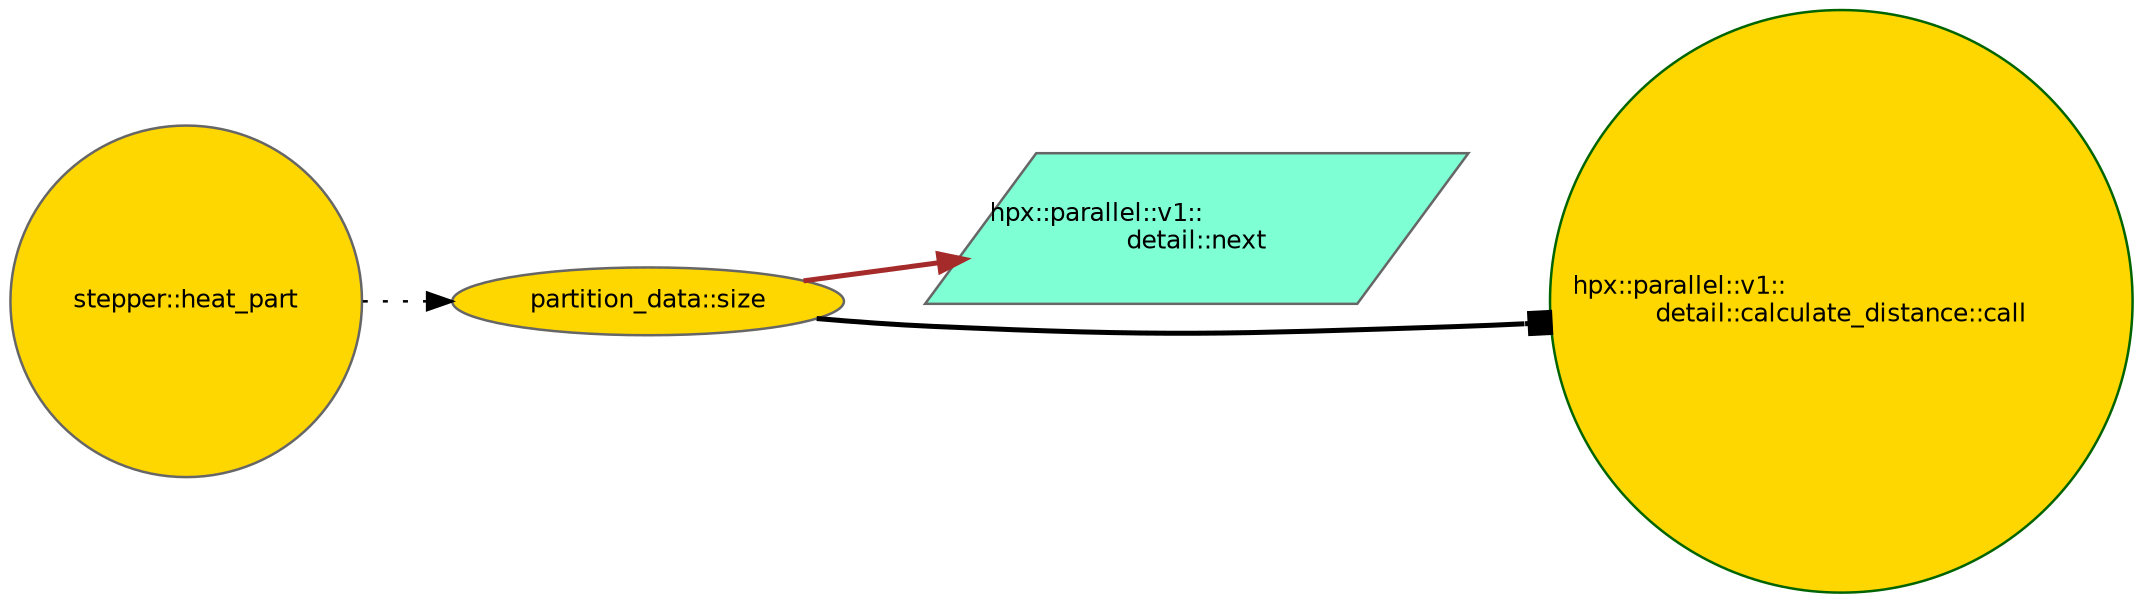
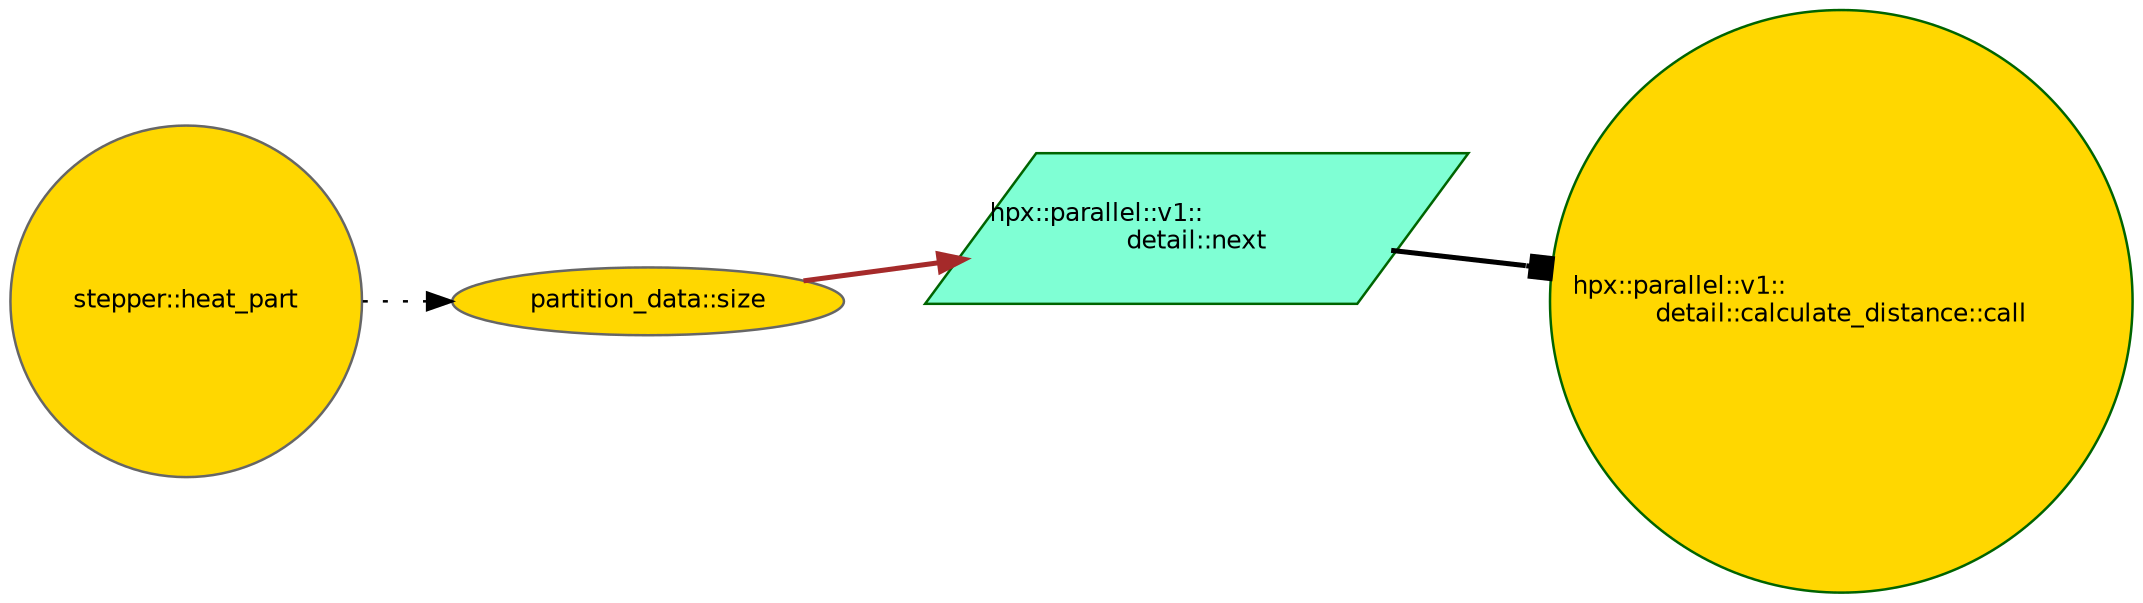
(1197, 229) -> (1197, 229)
(1170, 333) -> (1458, 258)
